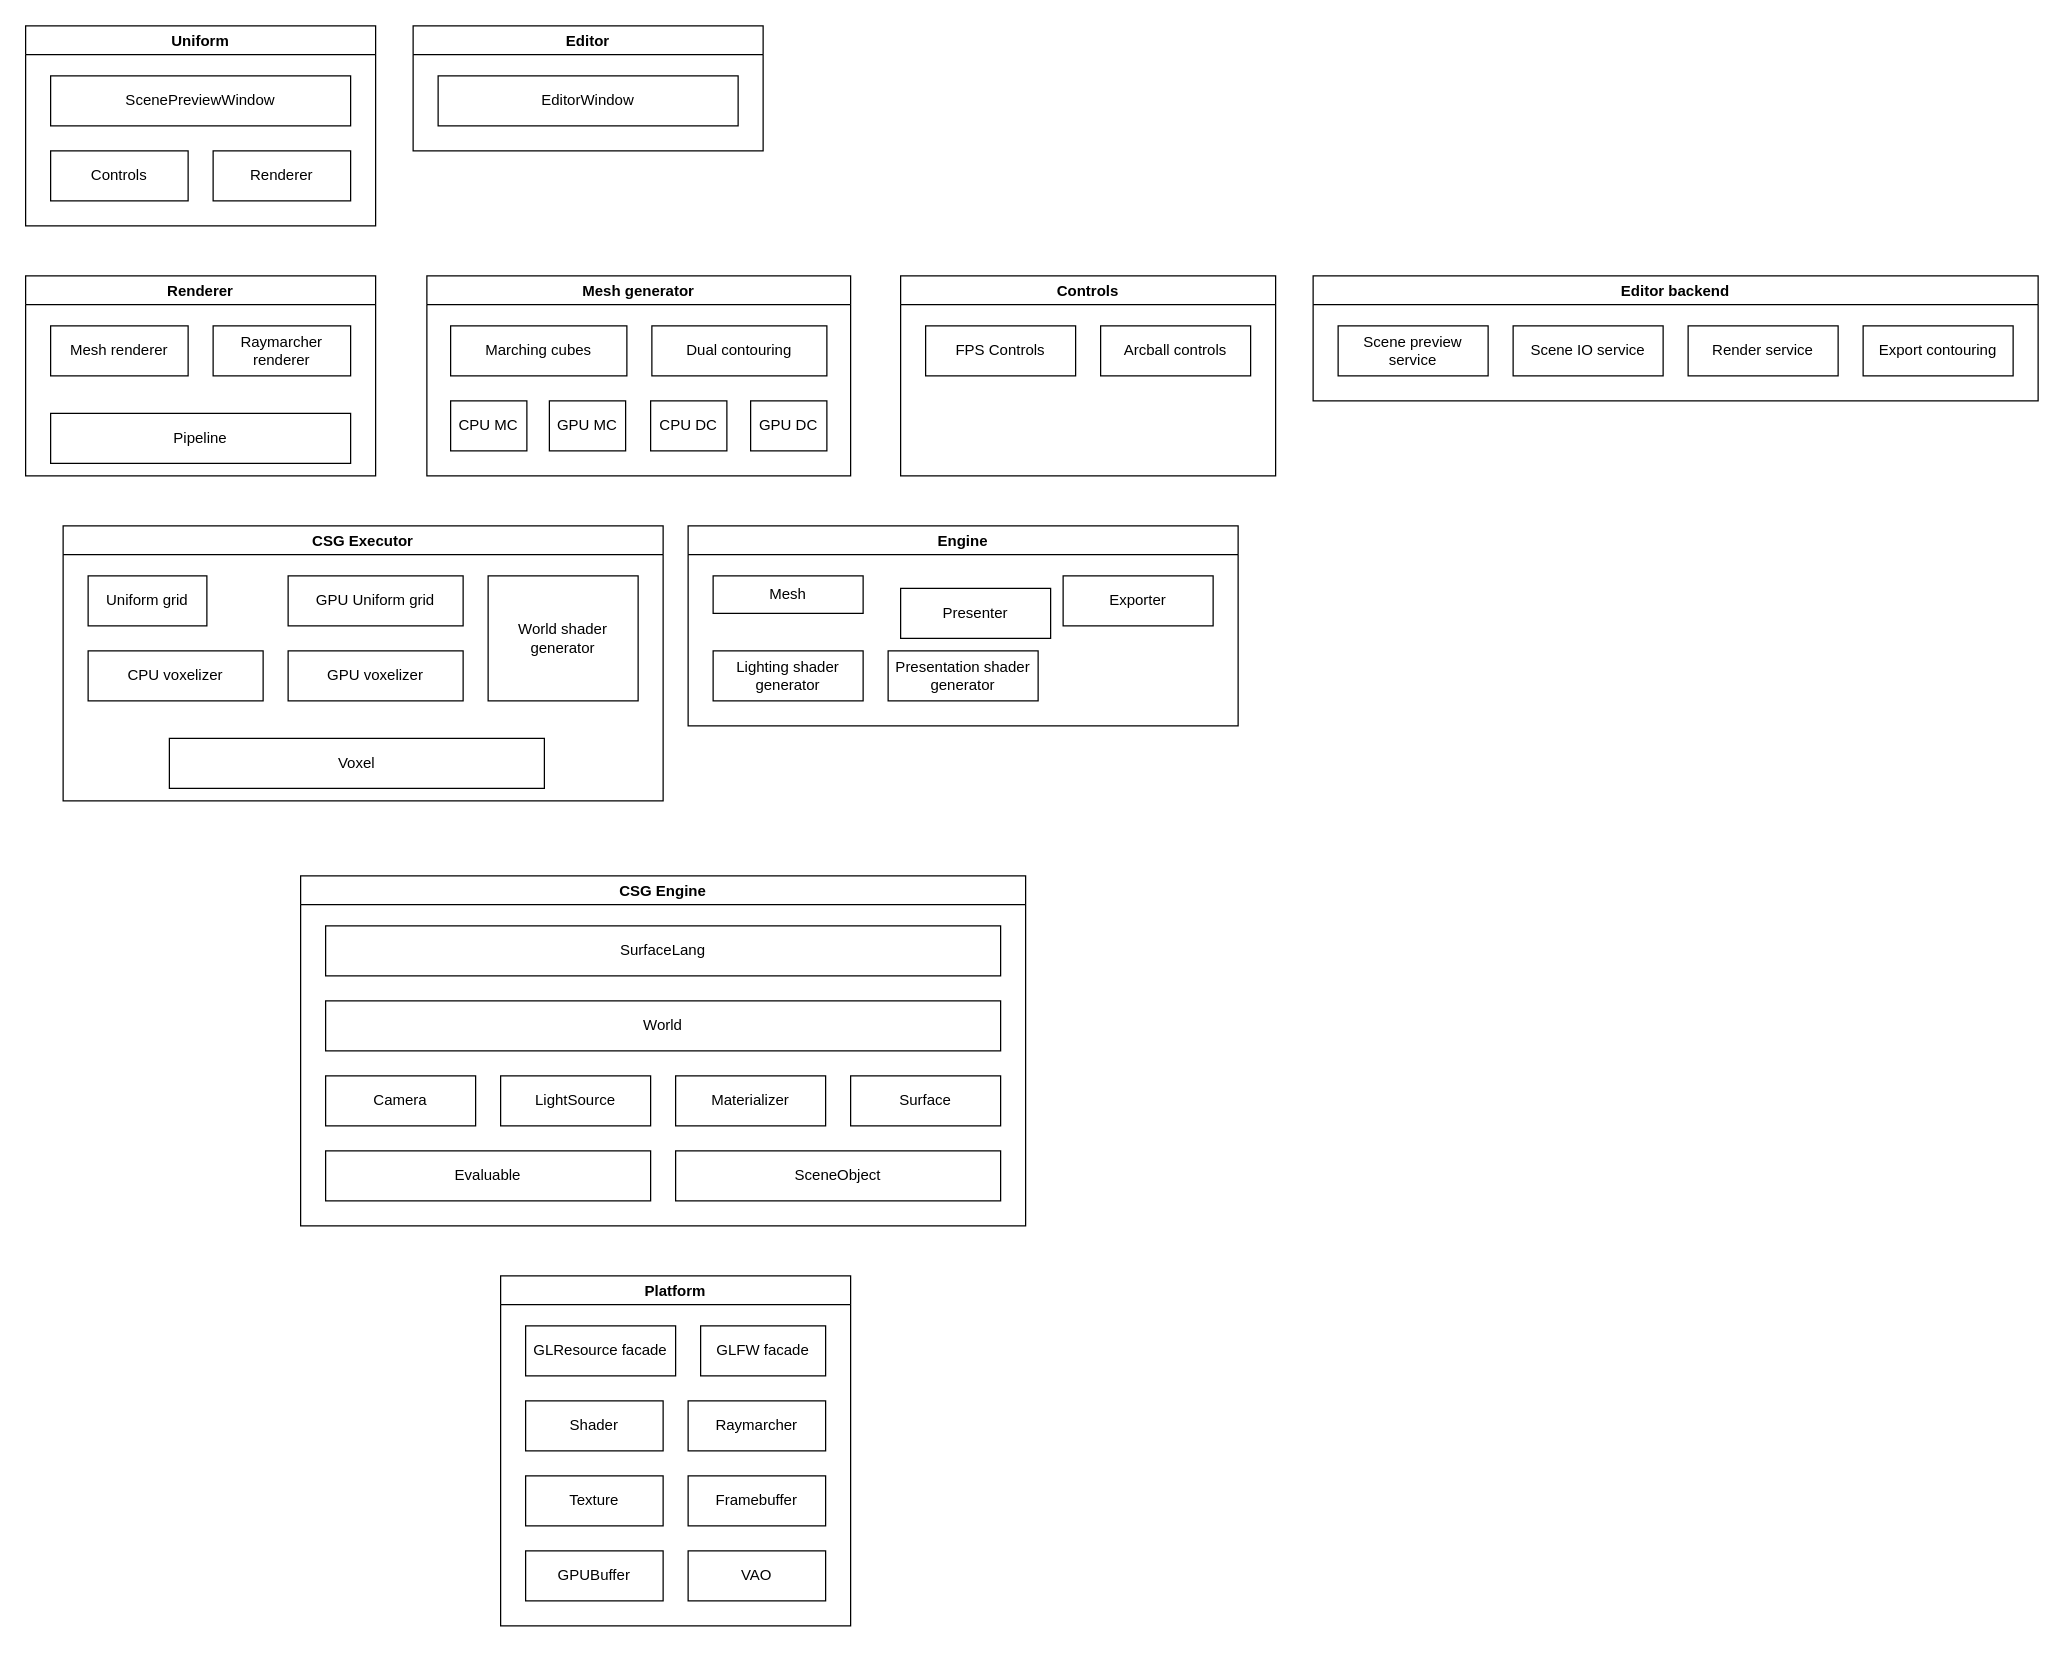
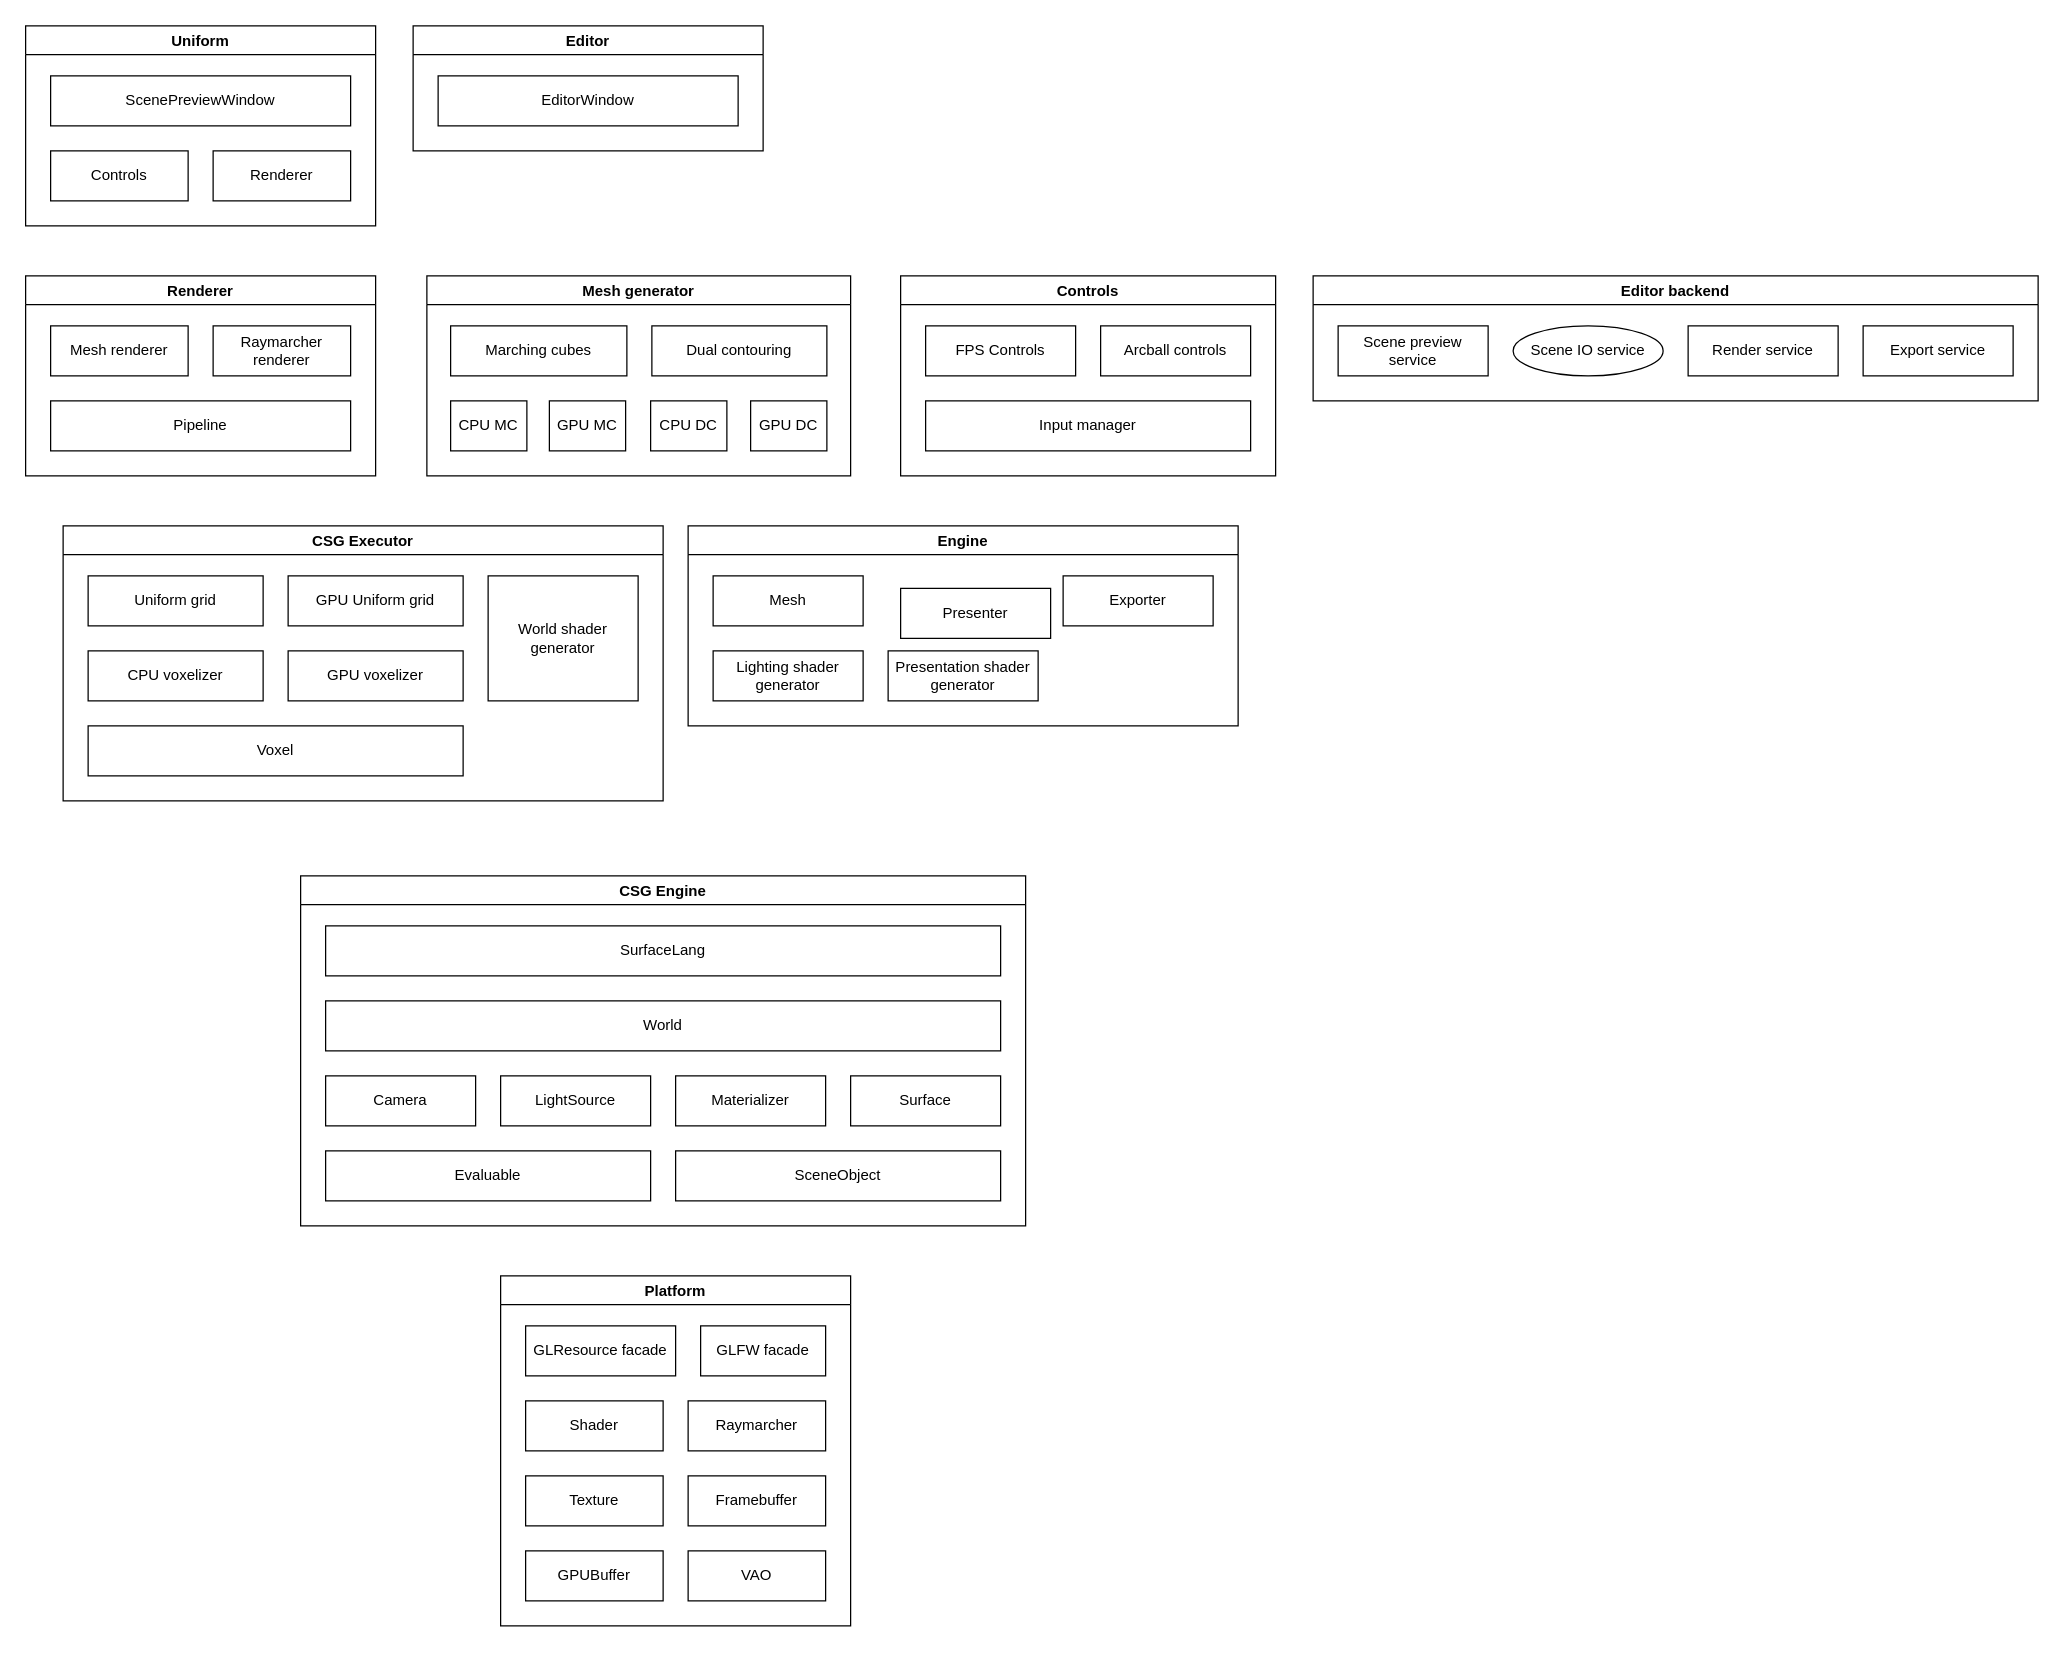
(1588, 351) -> (1588, 351)
(1938, 351) -> (1938, 351)
none -> (1088, 426)
(201, 438) -> (201, 426)
(788, 594) -> (788, 601)
(148, 601) -> (176, 601)
(357, 763) -> (276, 751)
